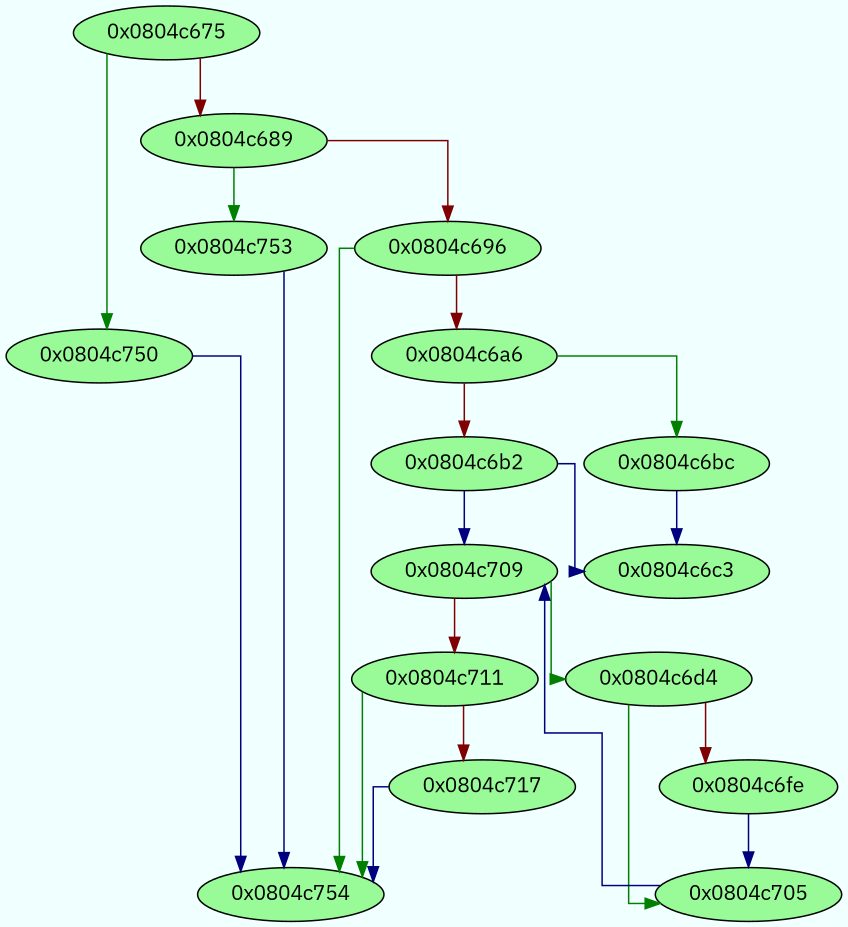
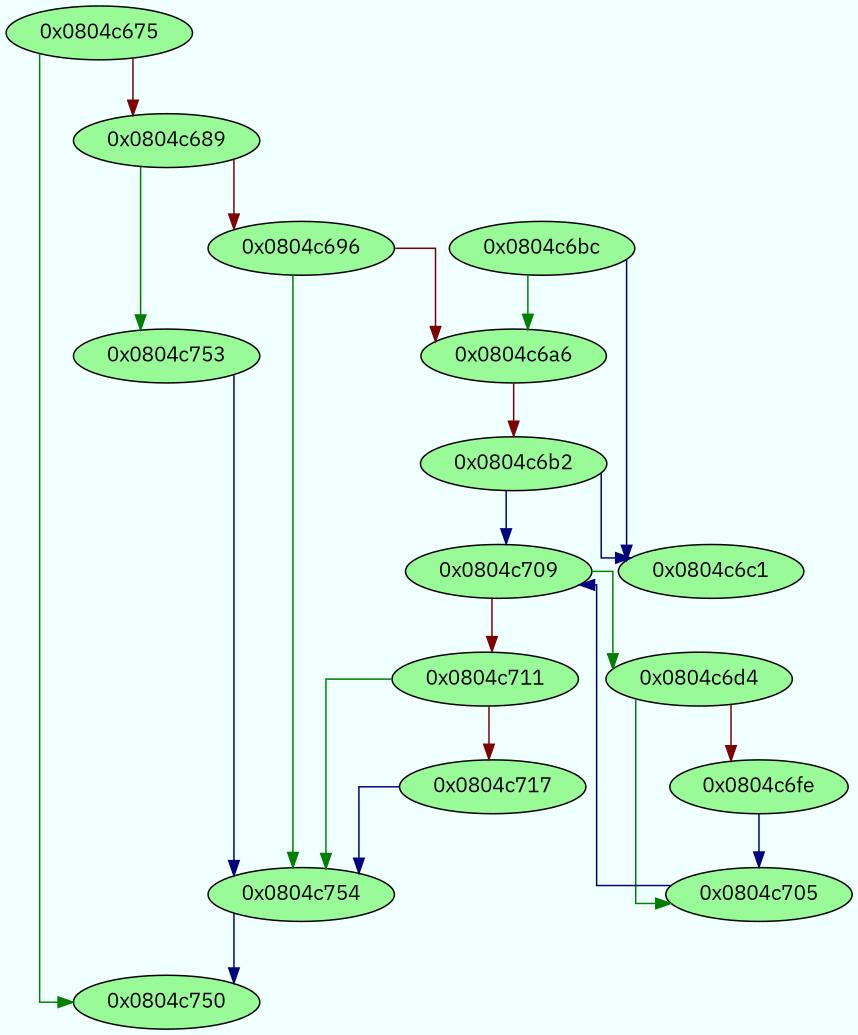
(650, 356) -> (528, 295)
(677, 571) -> (711, 571)
(241, 582) -> (234, 941)
